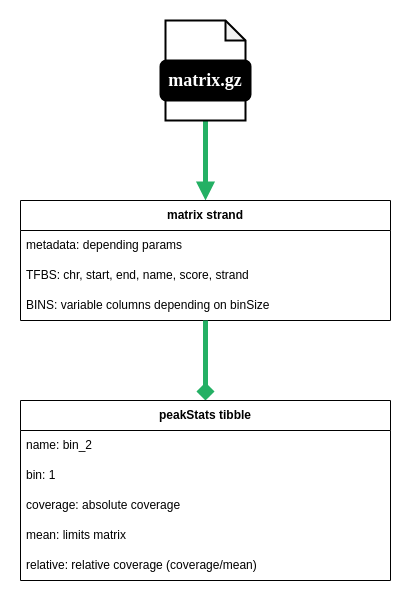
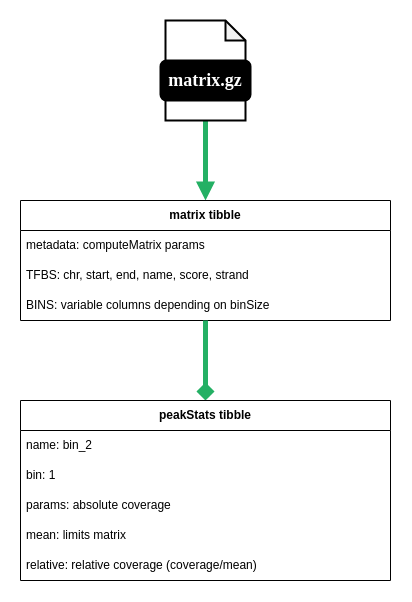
(206, 216) -> (206, 216)
(108, 246) -> (121, 246)
(111, 506) -> (104, 506)
